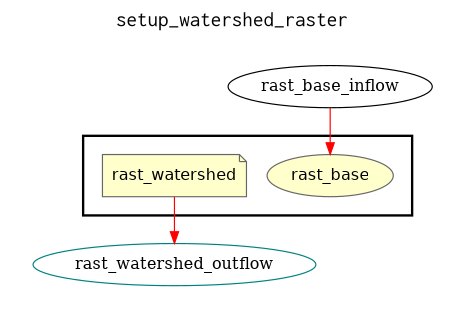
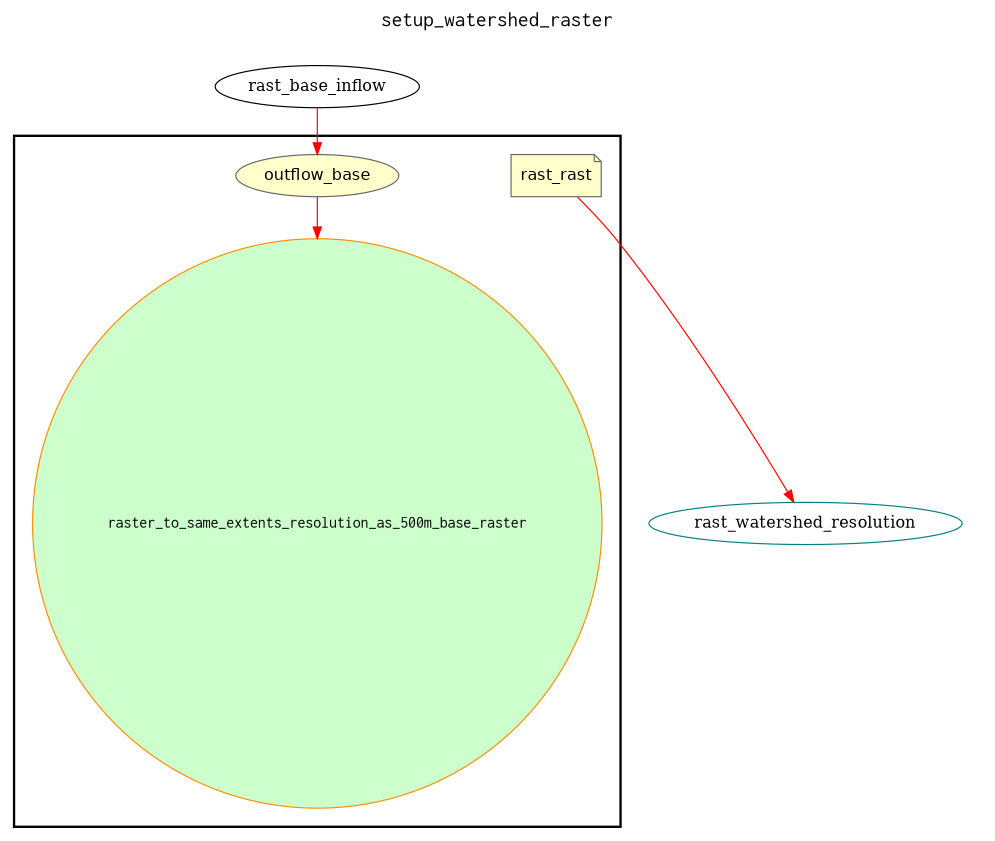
(174, 176) -> (556, 176)
(330, 176) -> (317, 176)
(174, 265) -> (806, 523)
none -> (317, 523)
